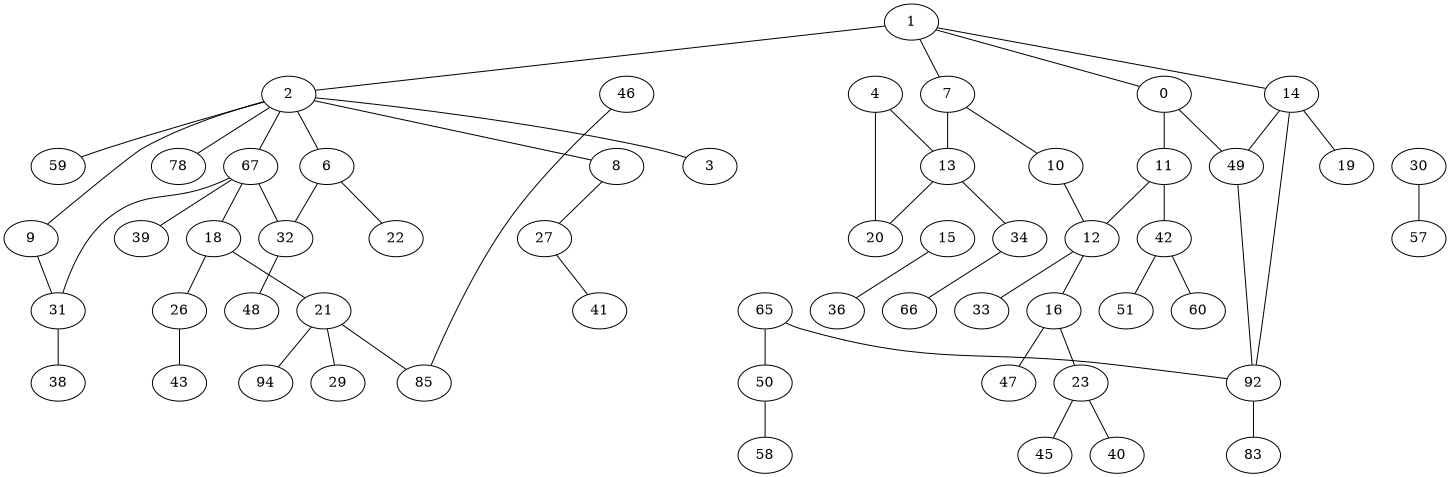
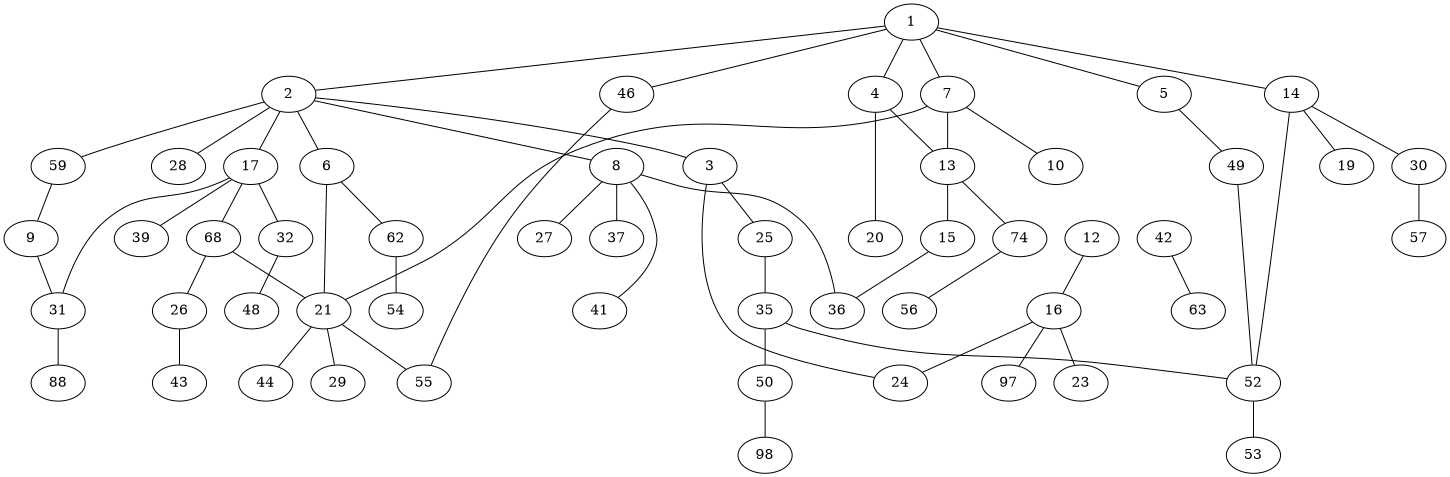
none -> (769, 58)
none -> (893, 58)
(1164, 94) -> (1164, 94)
(1264, 130) -> (1355, 130)
none -> (629, 133)
(146, 146) -> (45, 202)
(178, 166) -> (178, 166)
(251, 166) -> (251, 166)
(1164, 166) -> none
none -> (763, 198)
(912, 202) -> (948, 203)
(306, 203) -> (325, 239)
(1074, 203) -> none
(214, 239) -> (214, 239)
(396, 239) -> (396, 239)
none -> (617, 239)
none -> (765, 239)
(1020, 239) -> (1020, 239)
(572, 275) -> (657, 243)
none -> (396, 311)
(765, 311) -> (765, 311)
(910, 311) -> (910, 311)
(982, 311) -> none
(1126, 311) -> none
(1198, 311) -> (1198, 311)
(58, 383) -> (58, 383)
(266, 383) -> (266, 383)
(424, 383) -> (424, 383)
none -> (900, 383)
(1009, 383) -> (1009, 383)
(1253, 383) -> (1253, 383)
(765, 455) -> (765, 455)
(1045, 455) -> none
(1117, 455) -> none
(1253, 455) -> (1253, 455)
